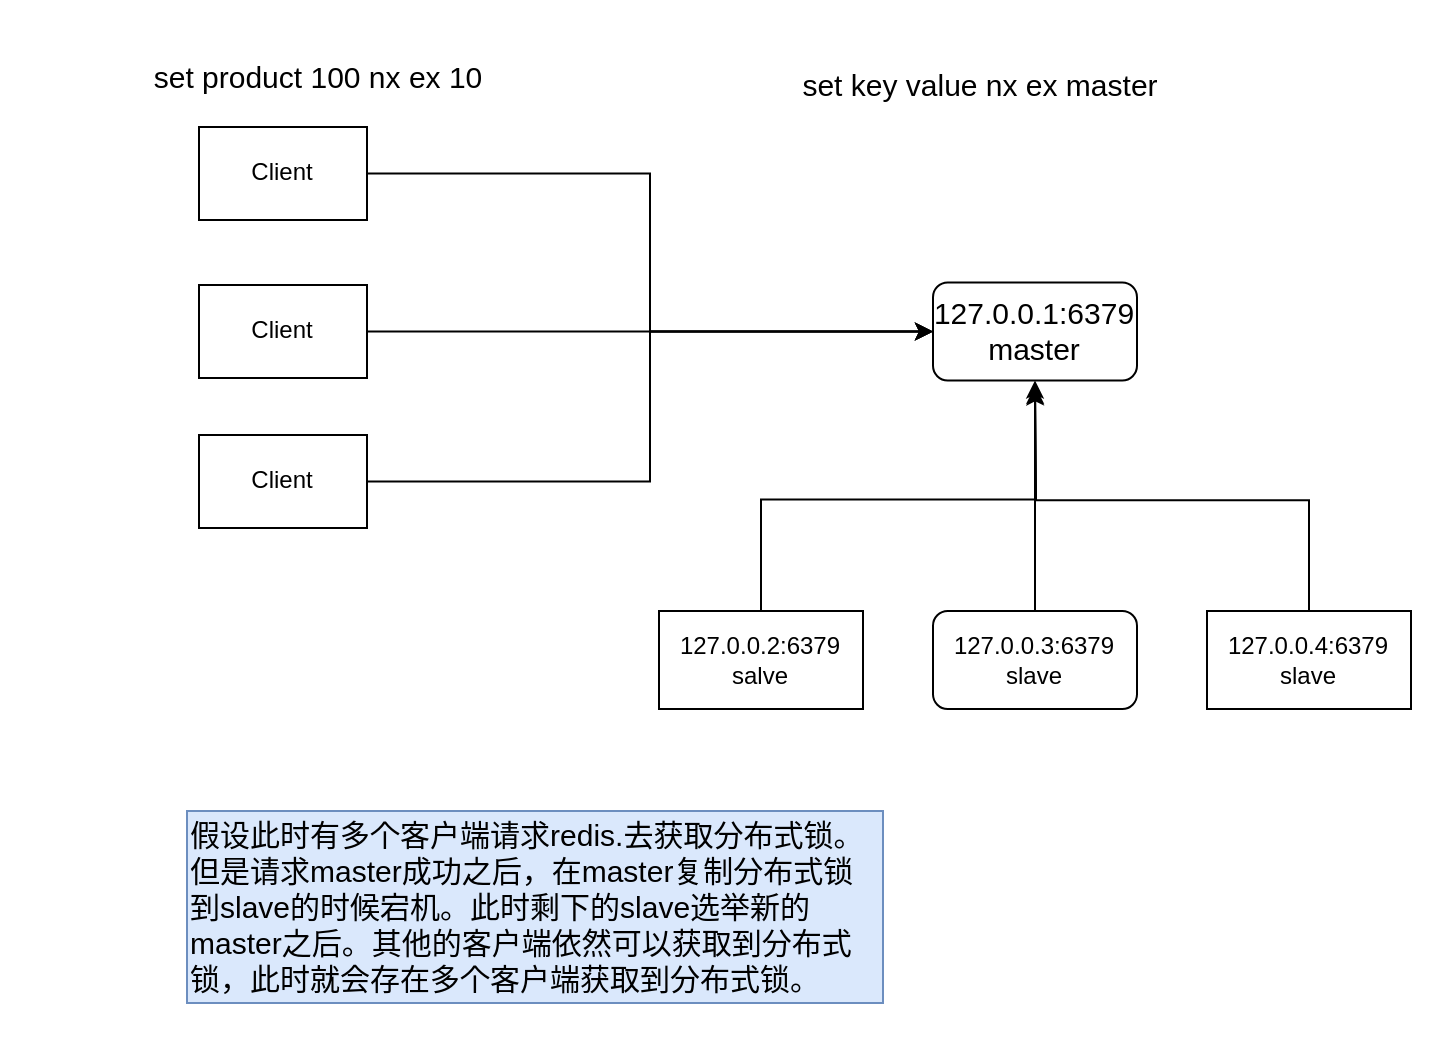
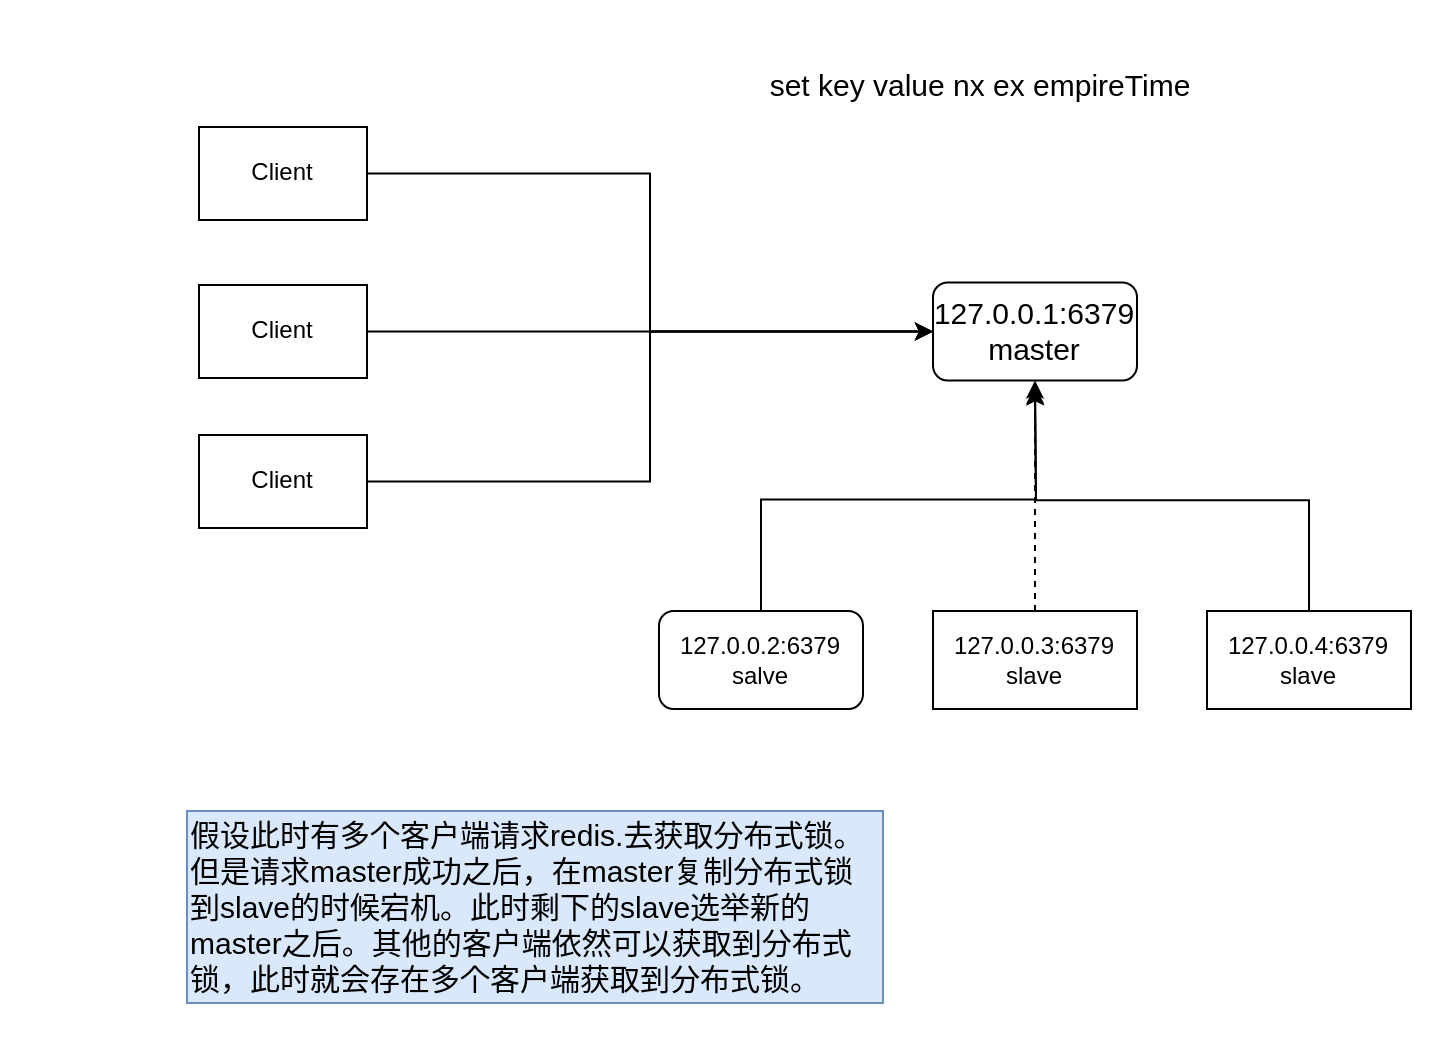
(319, 76) -> none
(981, 85) -> (981, 85)
(1035, 555) -> (1035, 555)
(761, 660) -> (761, 660)
(1035, 660) -> (1035, 660)
